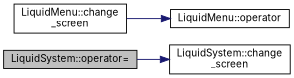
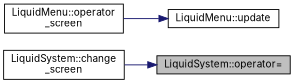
(70, 19) -> (64, 19)
(230, 19) -> (224, 19)
(149, 59) -> (136, 65)
